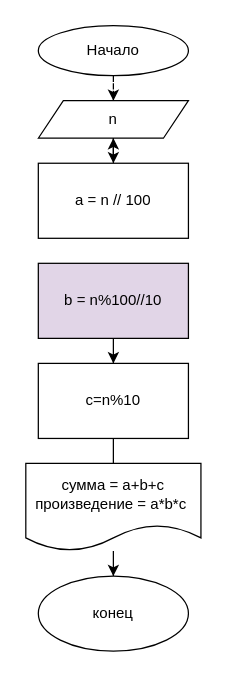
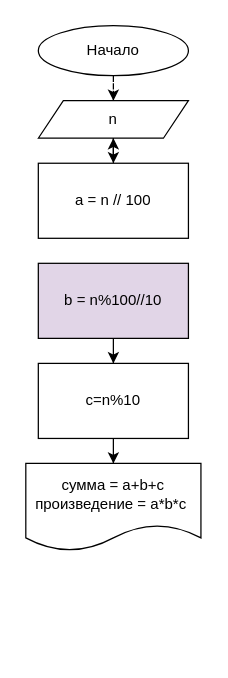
(113, 457) -> (113, 453)
(113, 568) -> none
(113, 613) -> none
